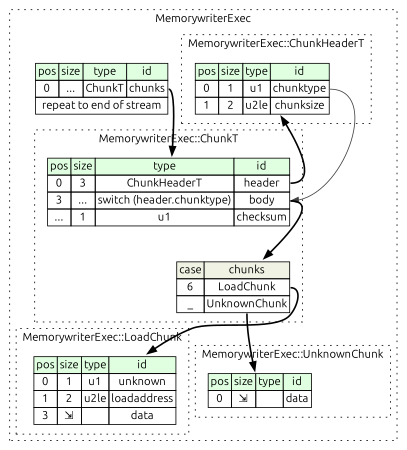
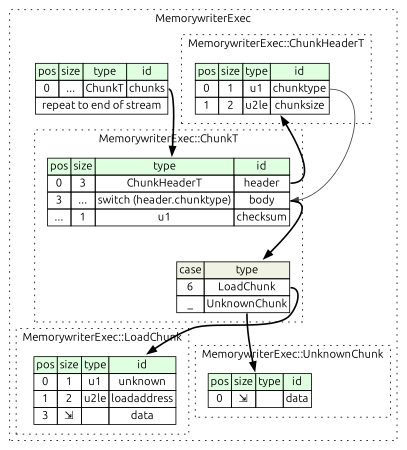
(247, 270) -> (247, 270)
